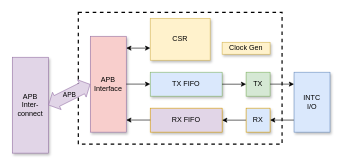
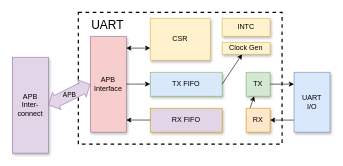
none -> (108, 24)
none -> (246, 27)
(240, 84) -> (232, 70)
(312, 102) -> (312, 102)
(227, 120) -> (252, 104)
(258, 120) -> (258, 120)
